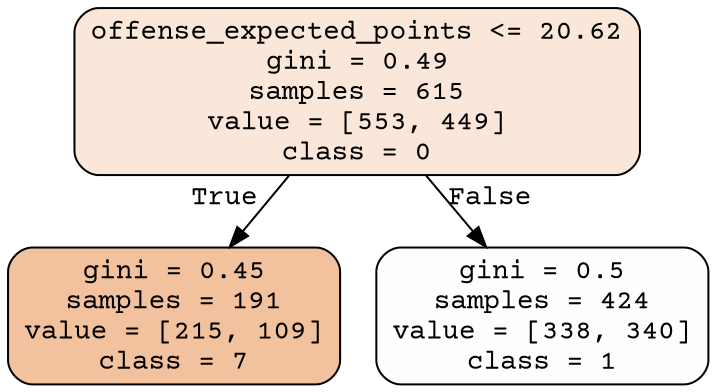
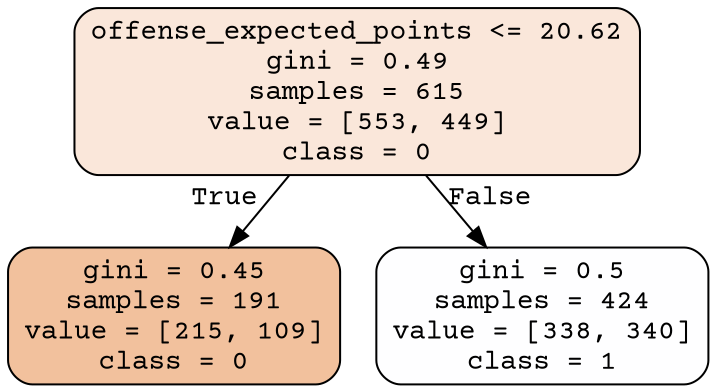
(174, 316) -> (174, 316)
